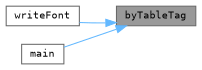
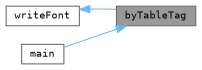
(93, 23) -> (103, 9)
